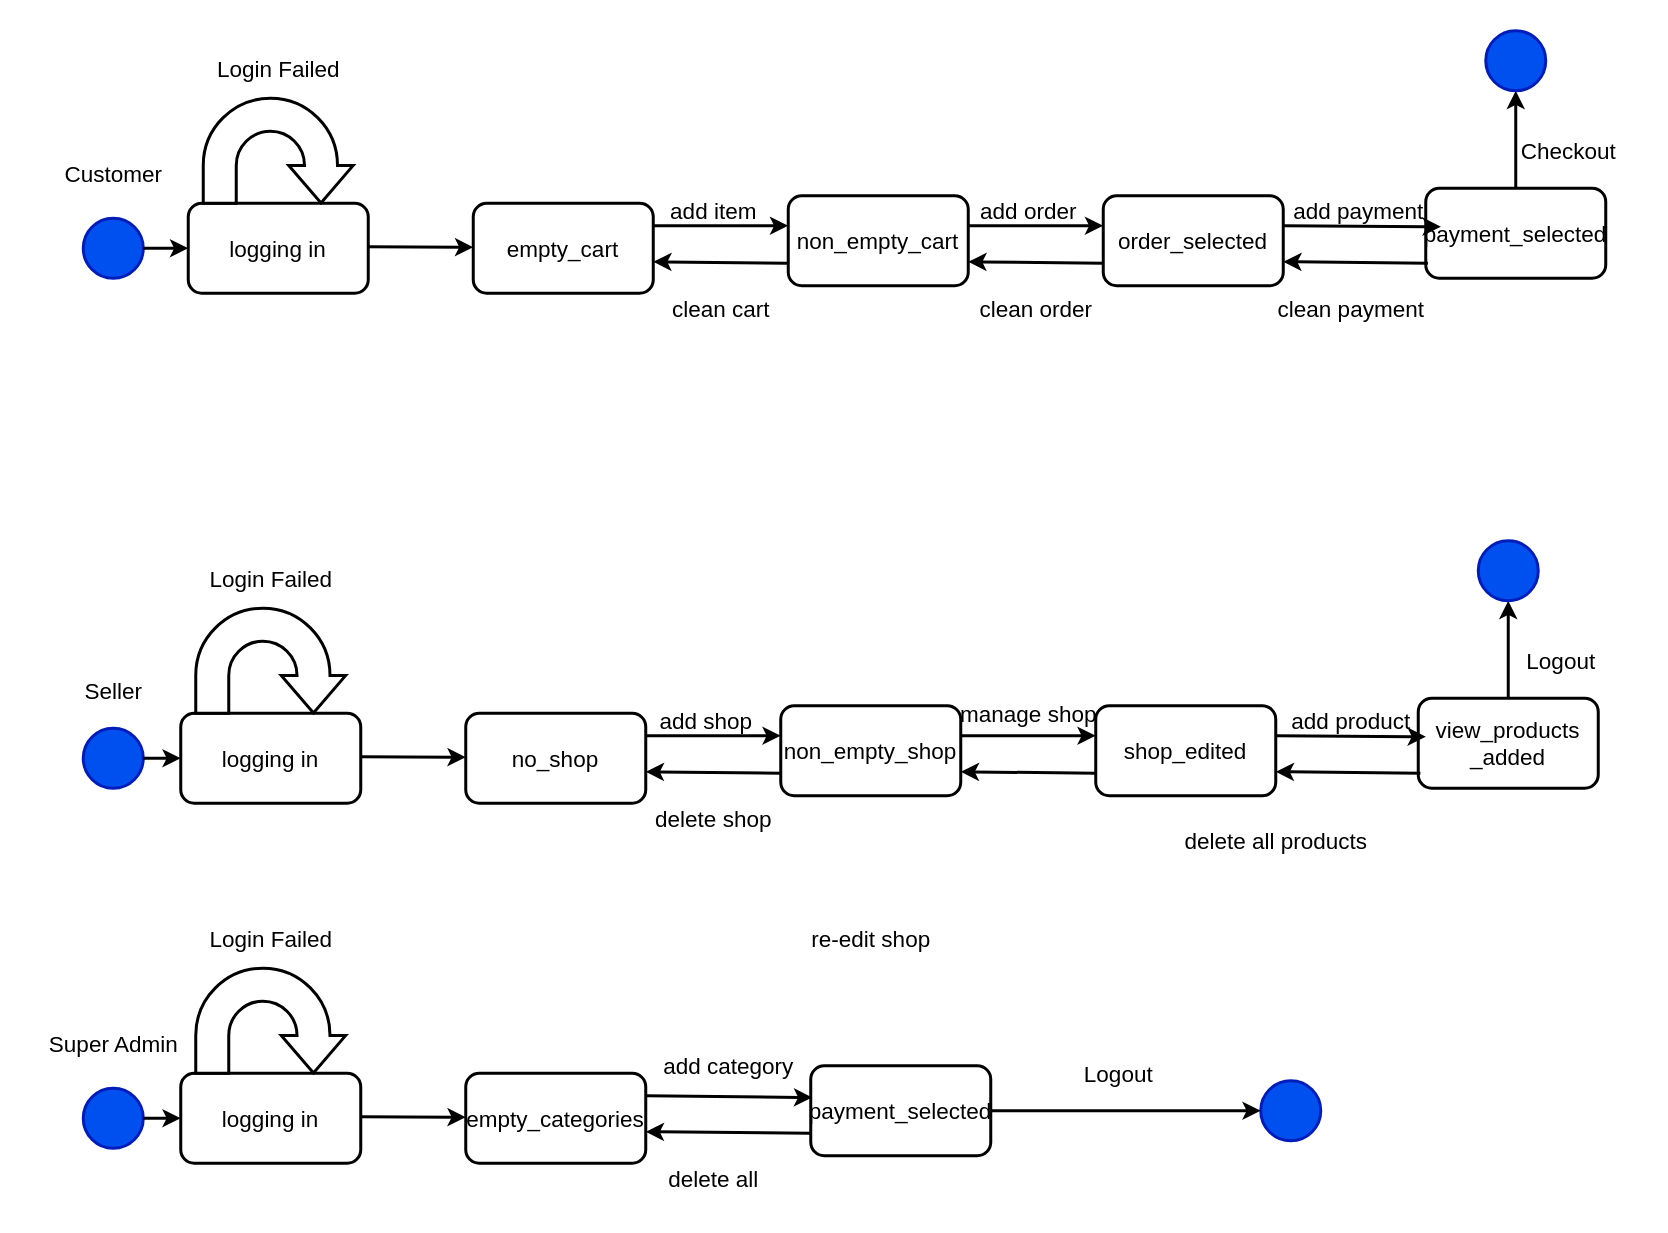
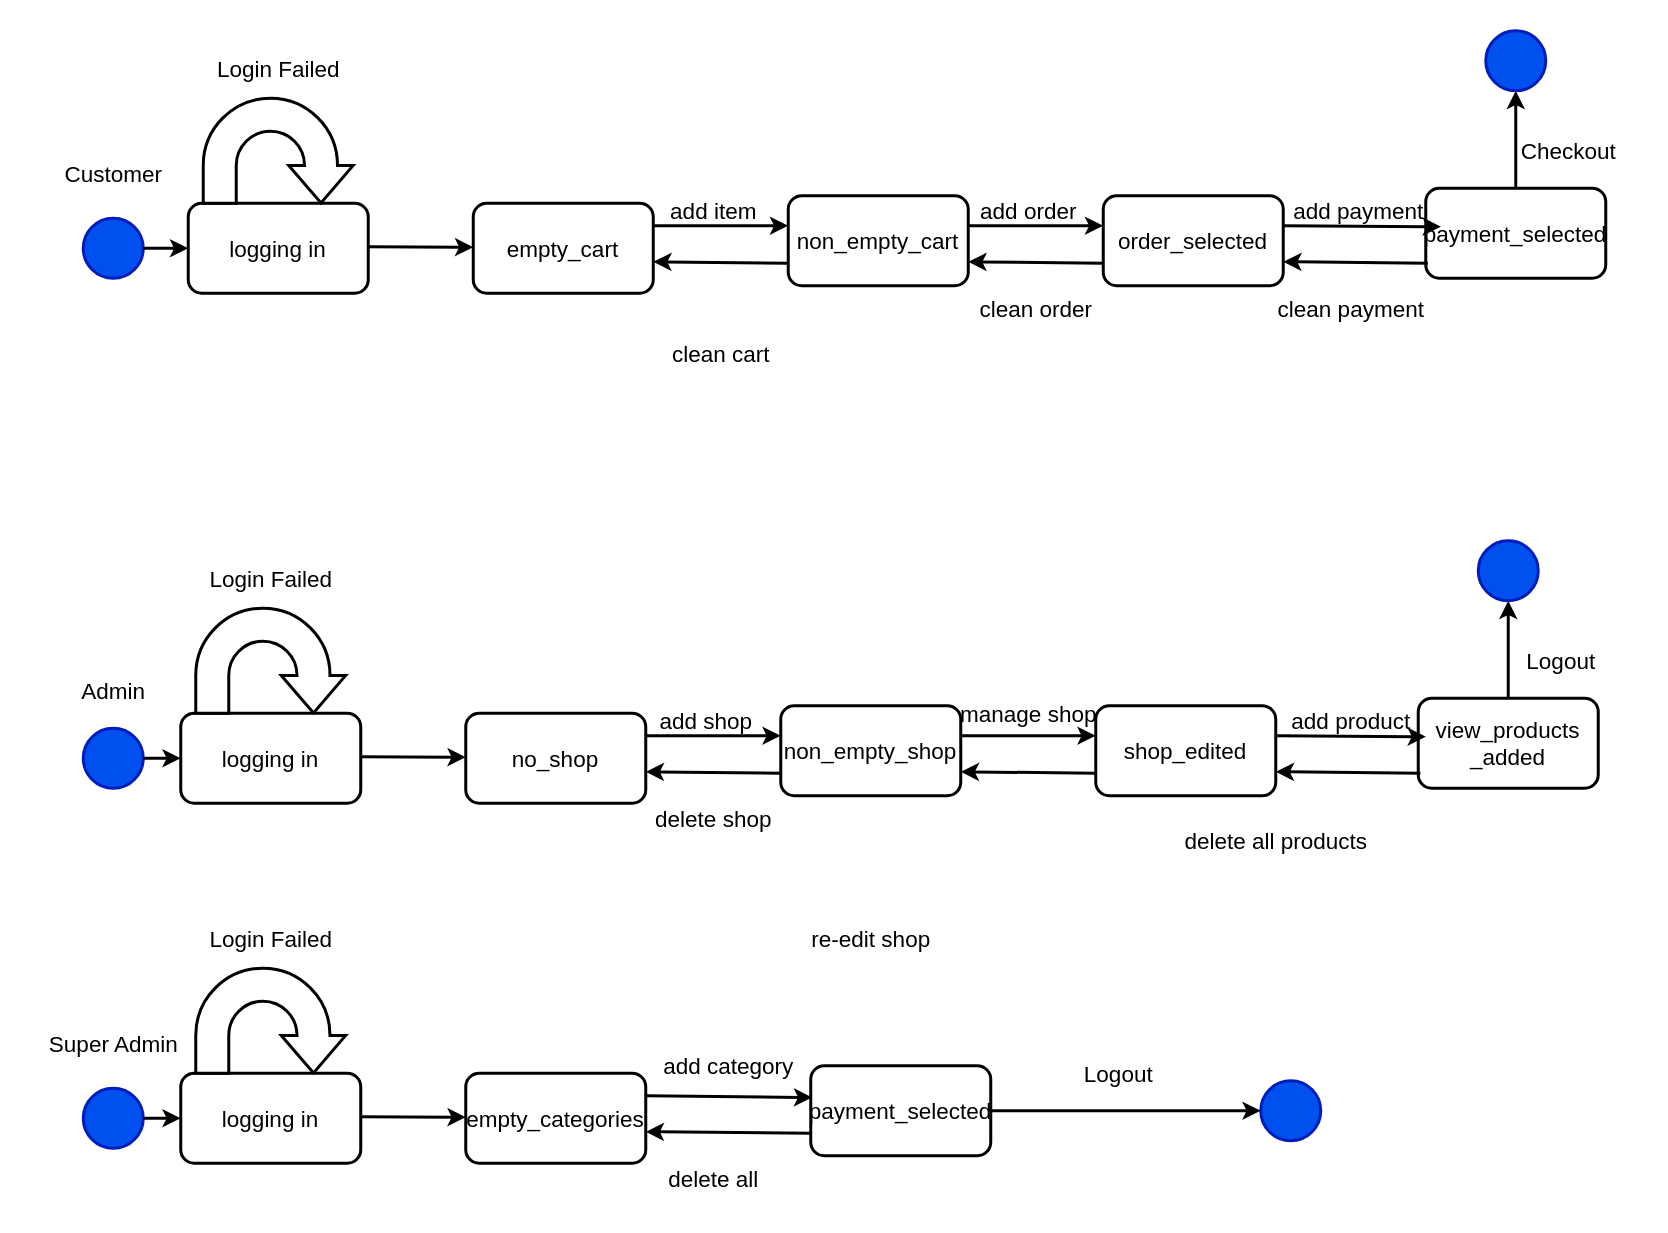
(721, 308) -> (721, 353)
(114, 691) -> (114, 691)
